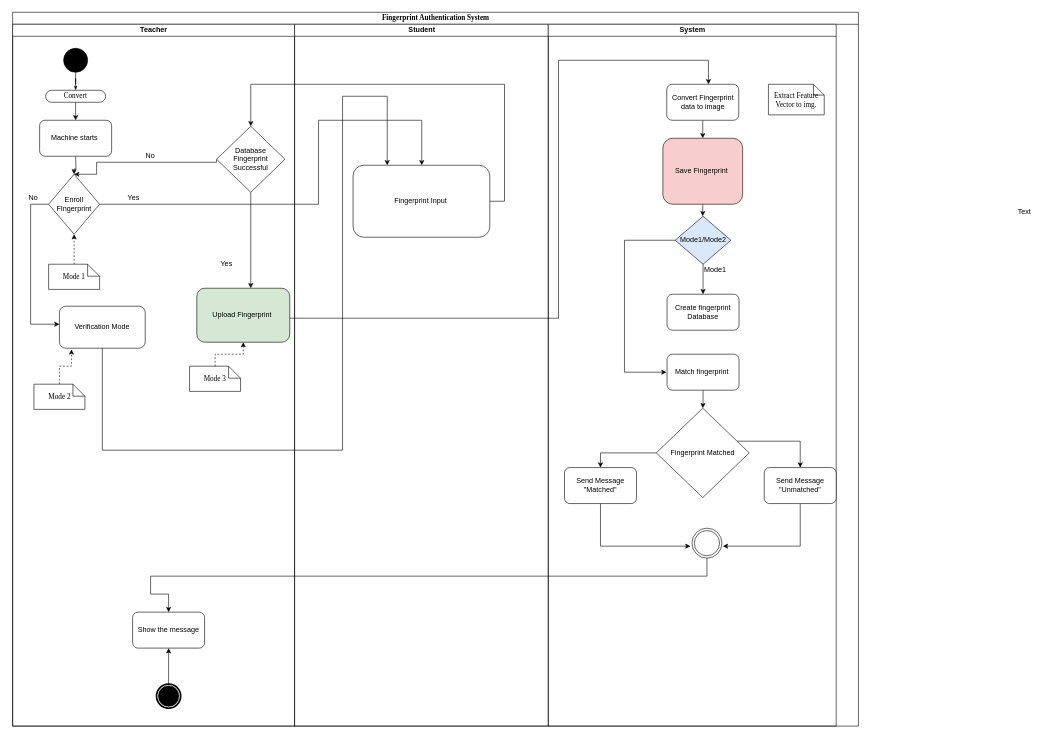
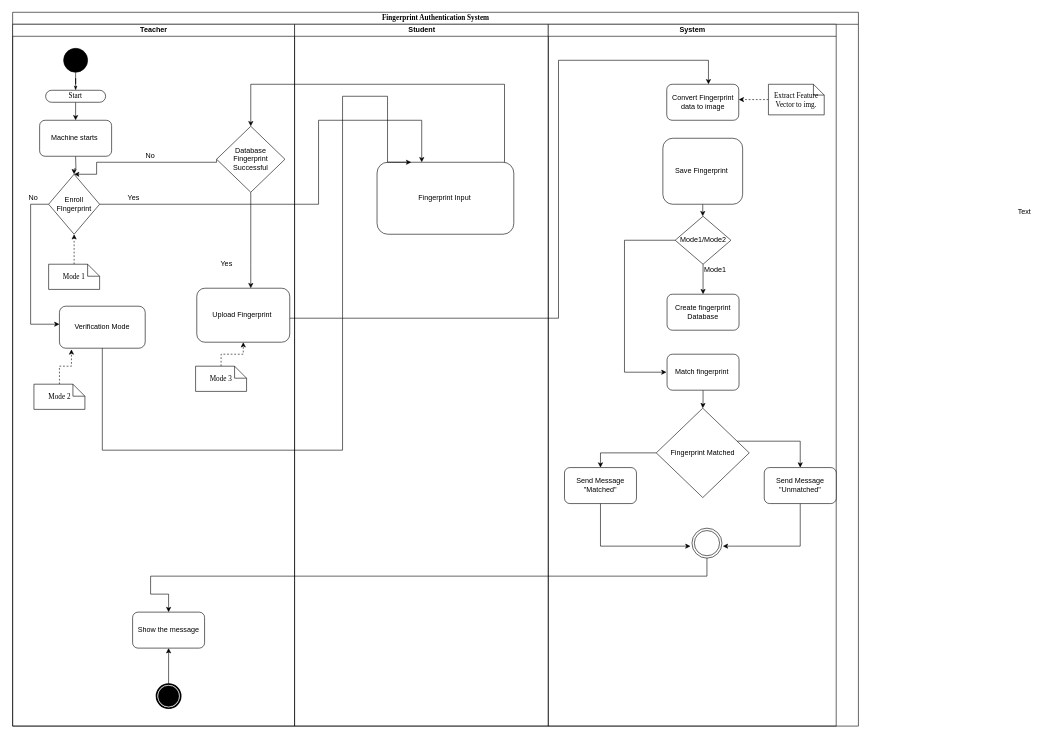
(75, 96) -> (75, 96)
none -> (756, 100)
(703, 132) -> none
(703, 171) -> (703, 171)
(421, 201) -> (445, 198)
(703, 240) -> (703, 240)
(243, 315) -> (243, 315)
(215, 379) -> (221, 379)
